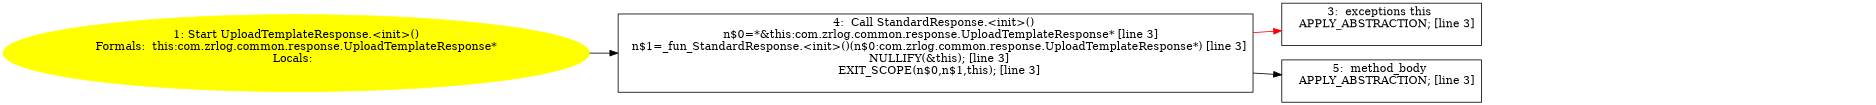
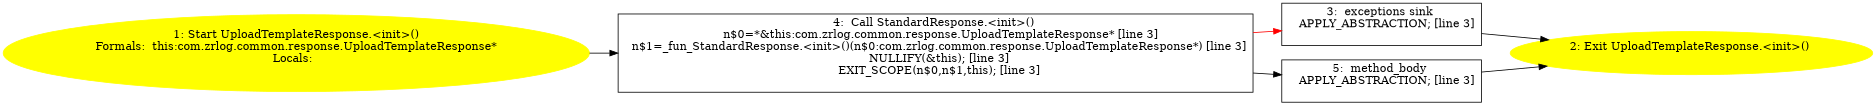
(1382, 24) -> (1382, 24)
none -> (1691, 53)
